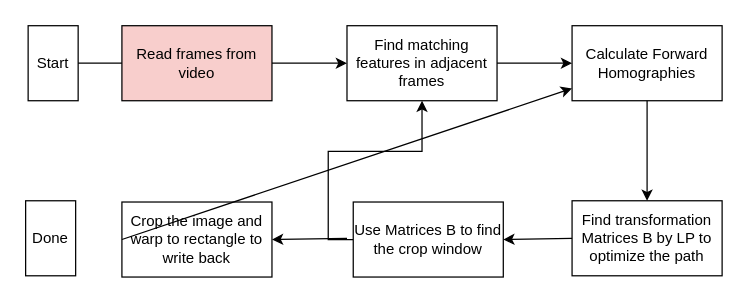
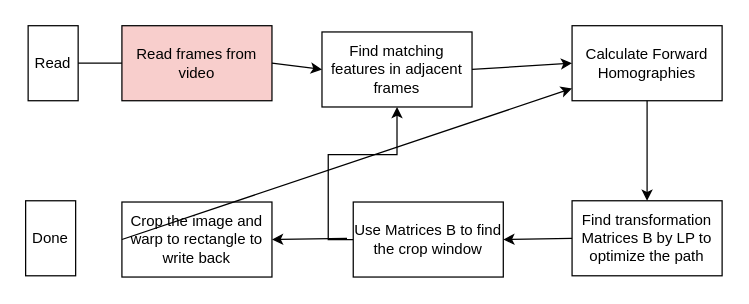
(53, 63) -> (53, 63)
(422, 63) -> (397, 69)
